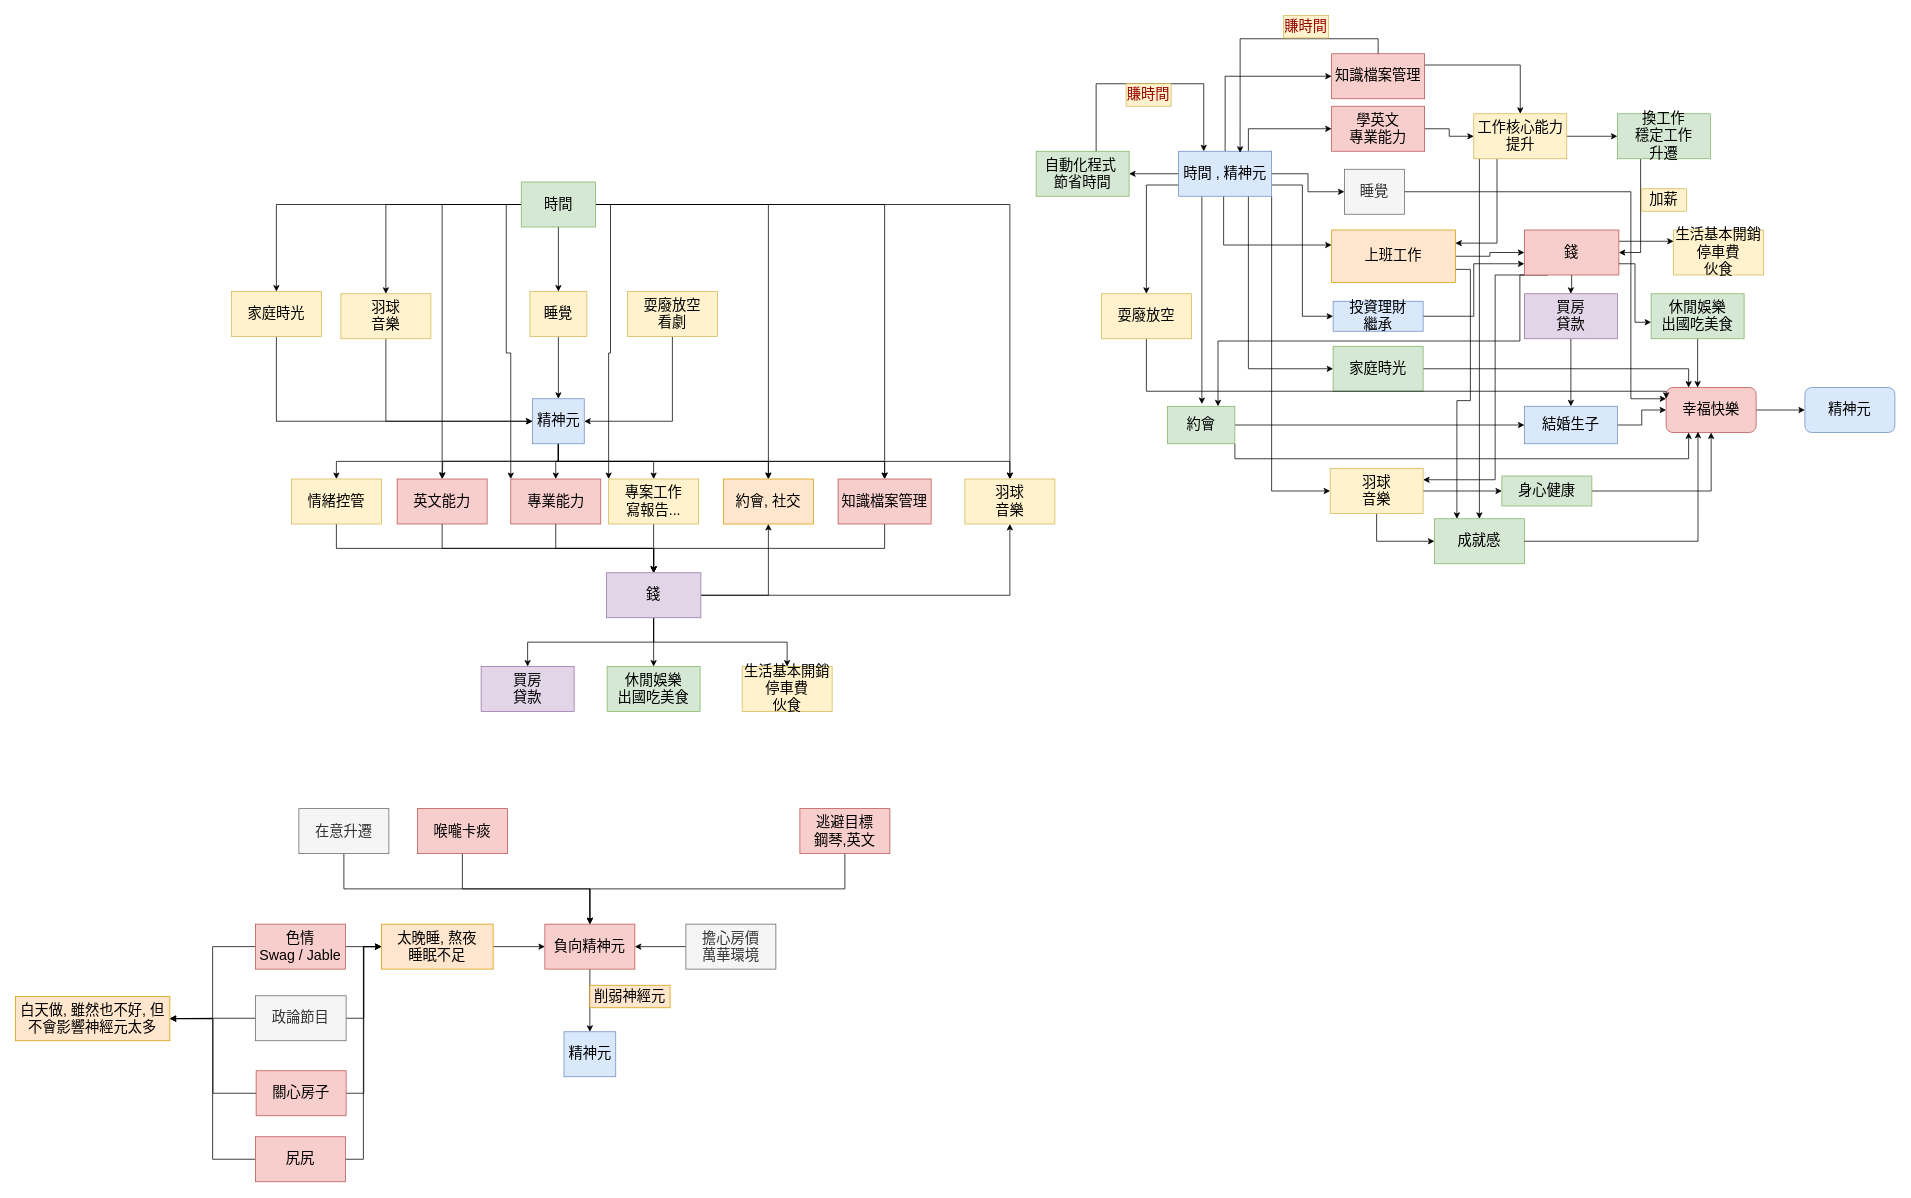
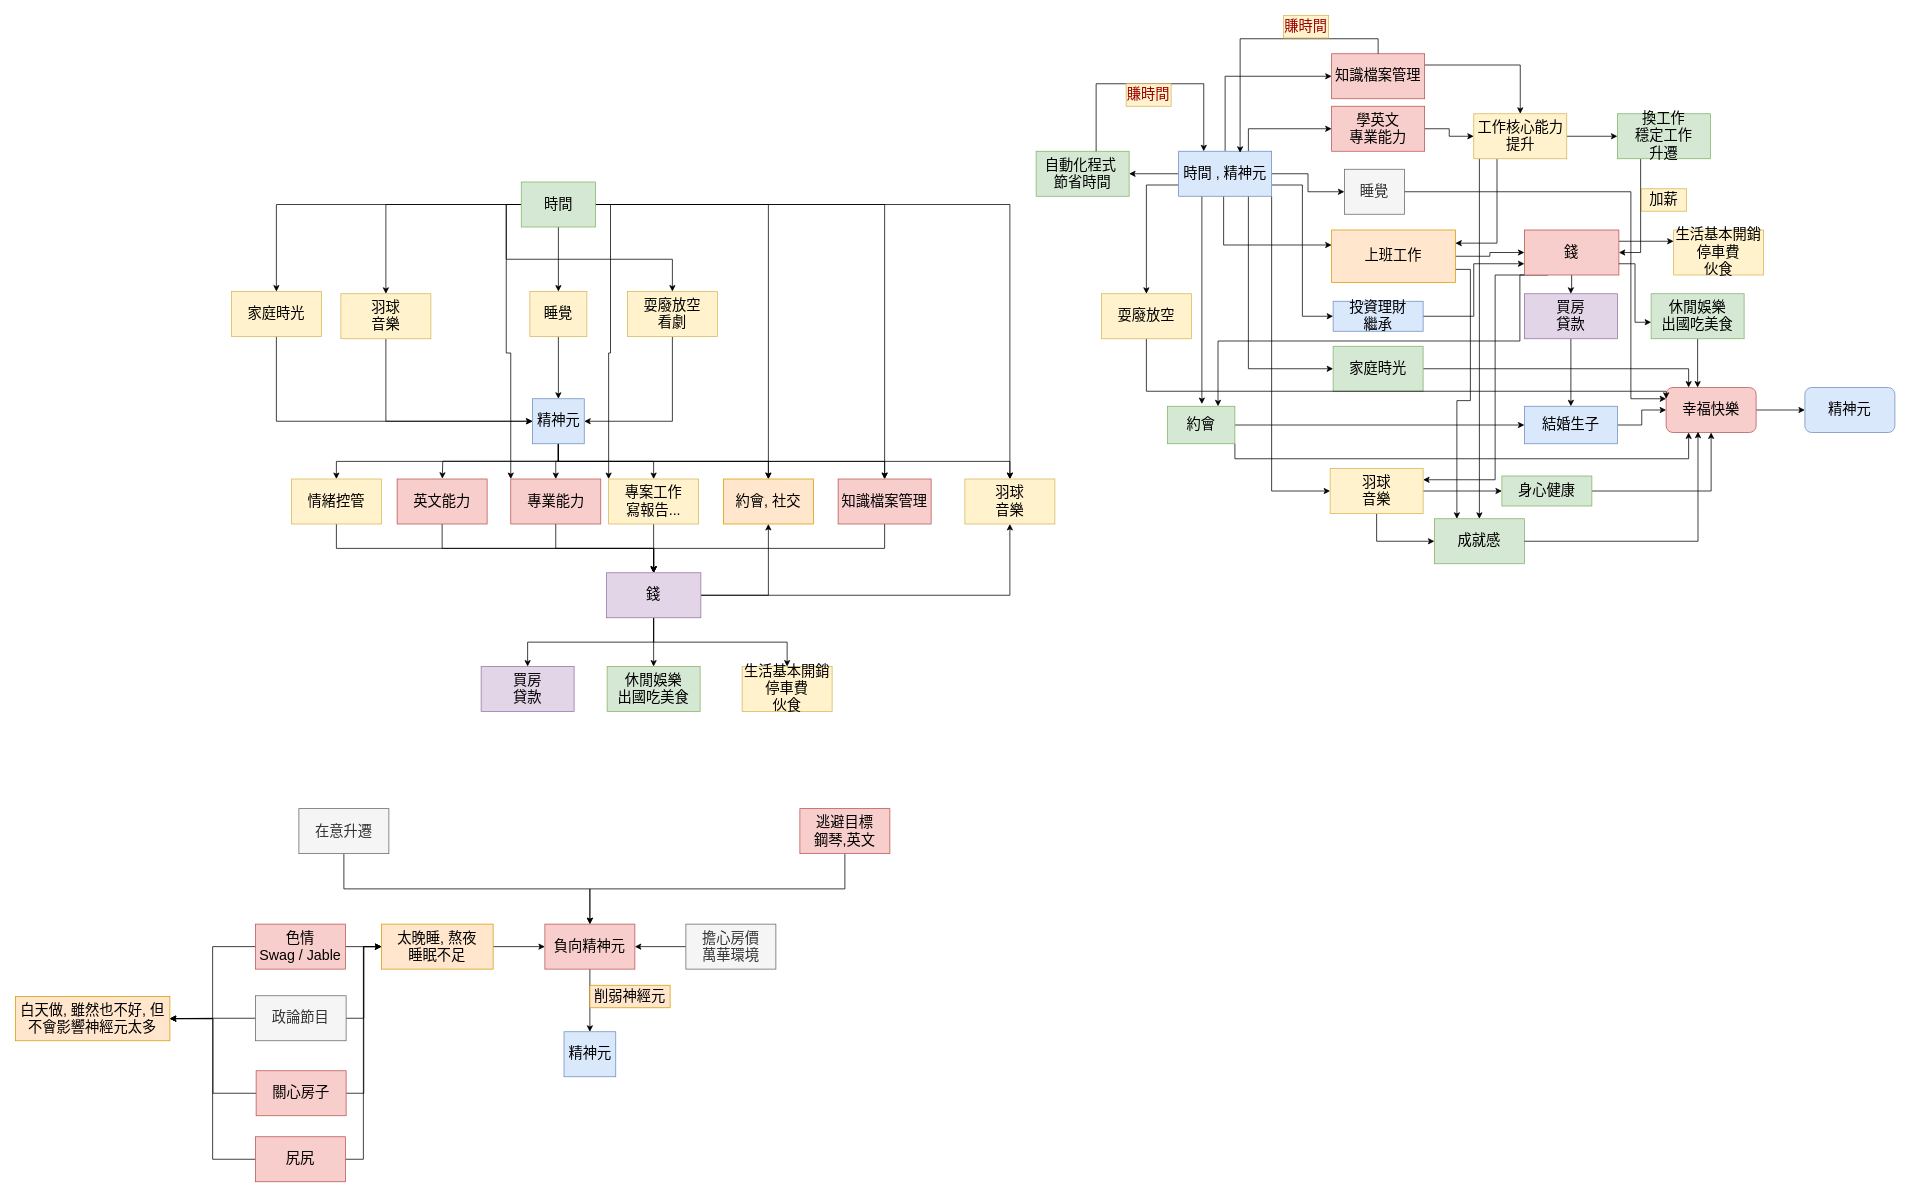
(442, 333) -> (603, 259)
(462, 831) -> none
(462, 870) -> none
